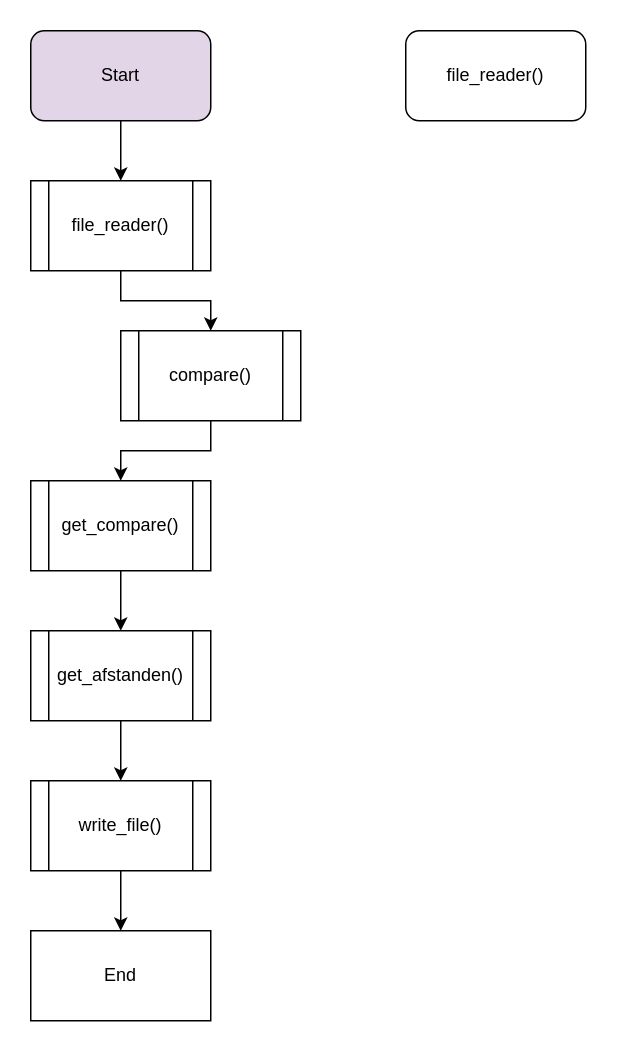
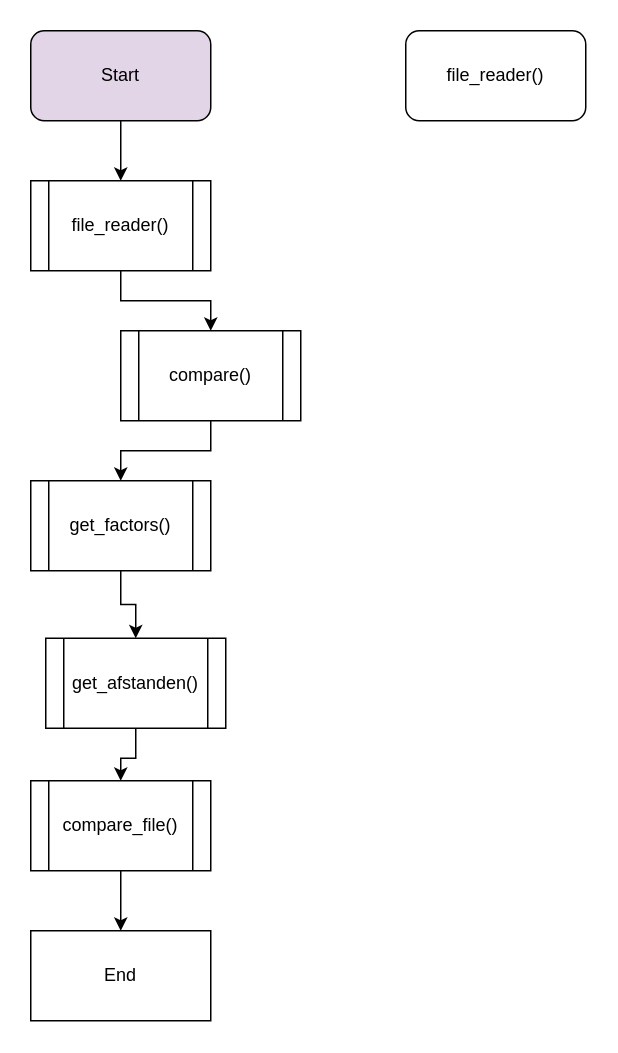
(121, 526) -> (121, 526)
(121, 676) -> (136, 683)
(121, 826) -> (121, 826)
